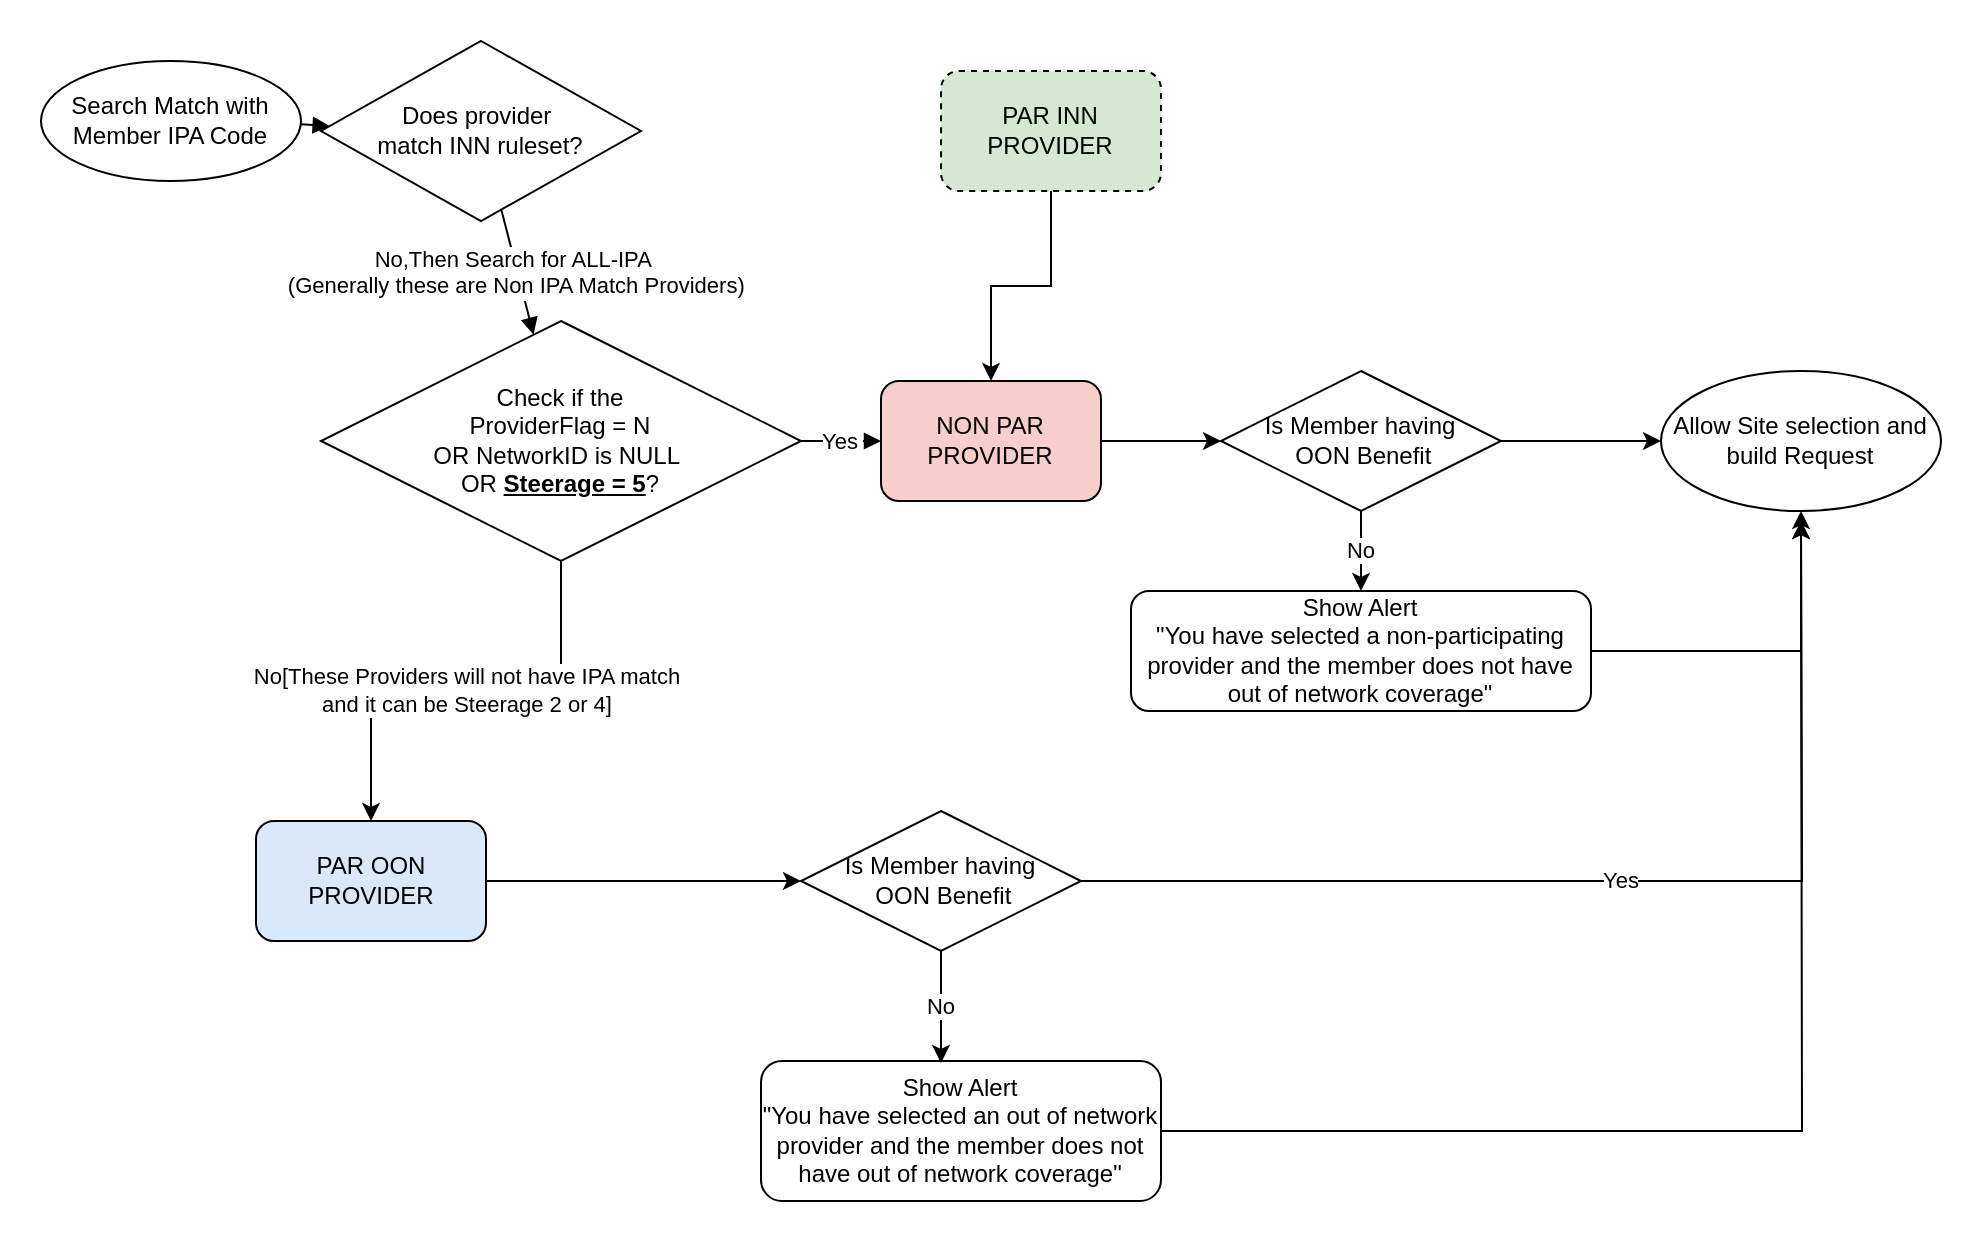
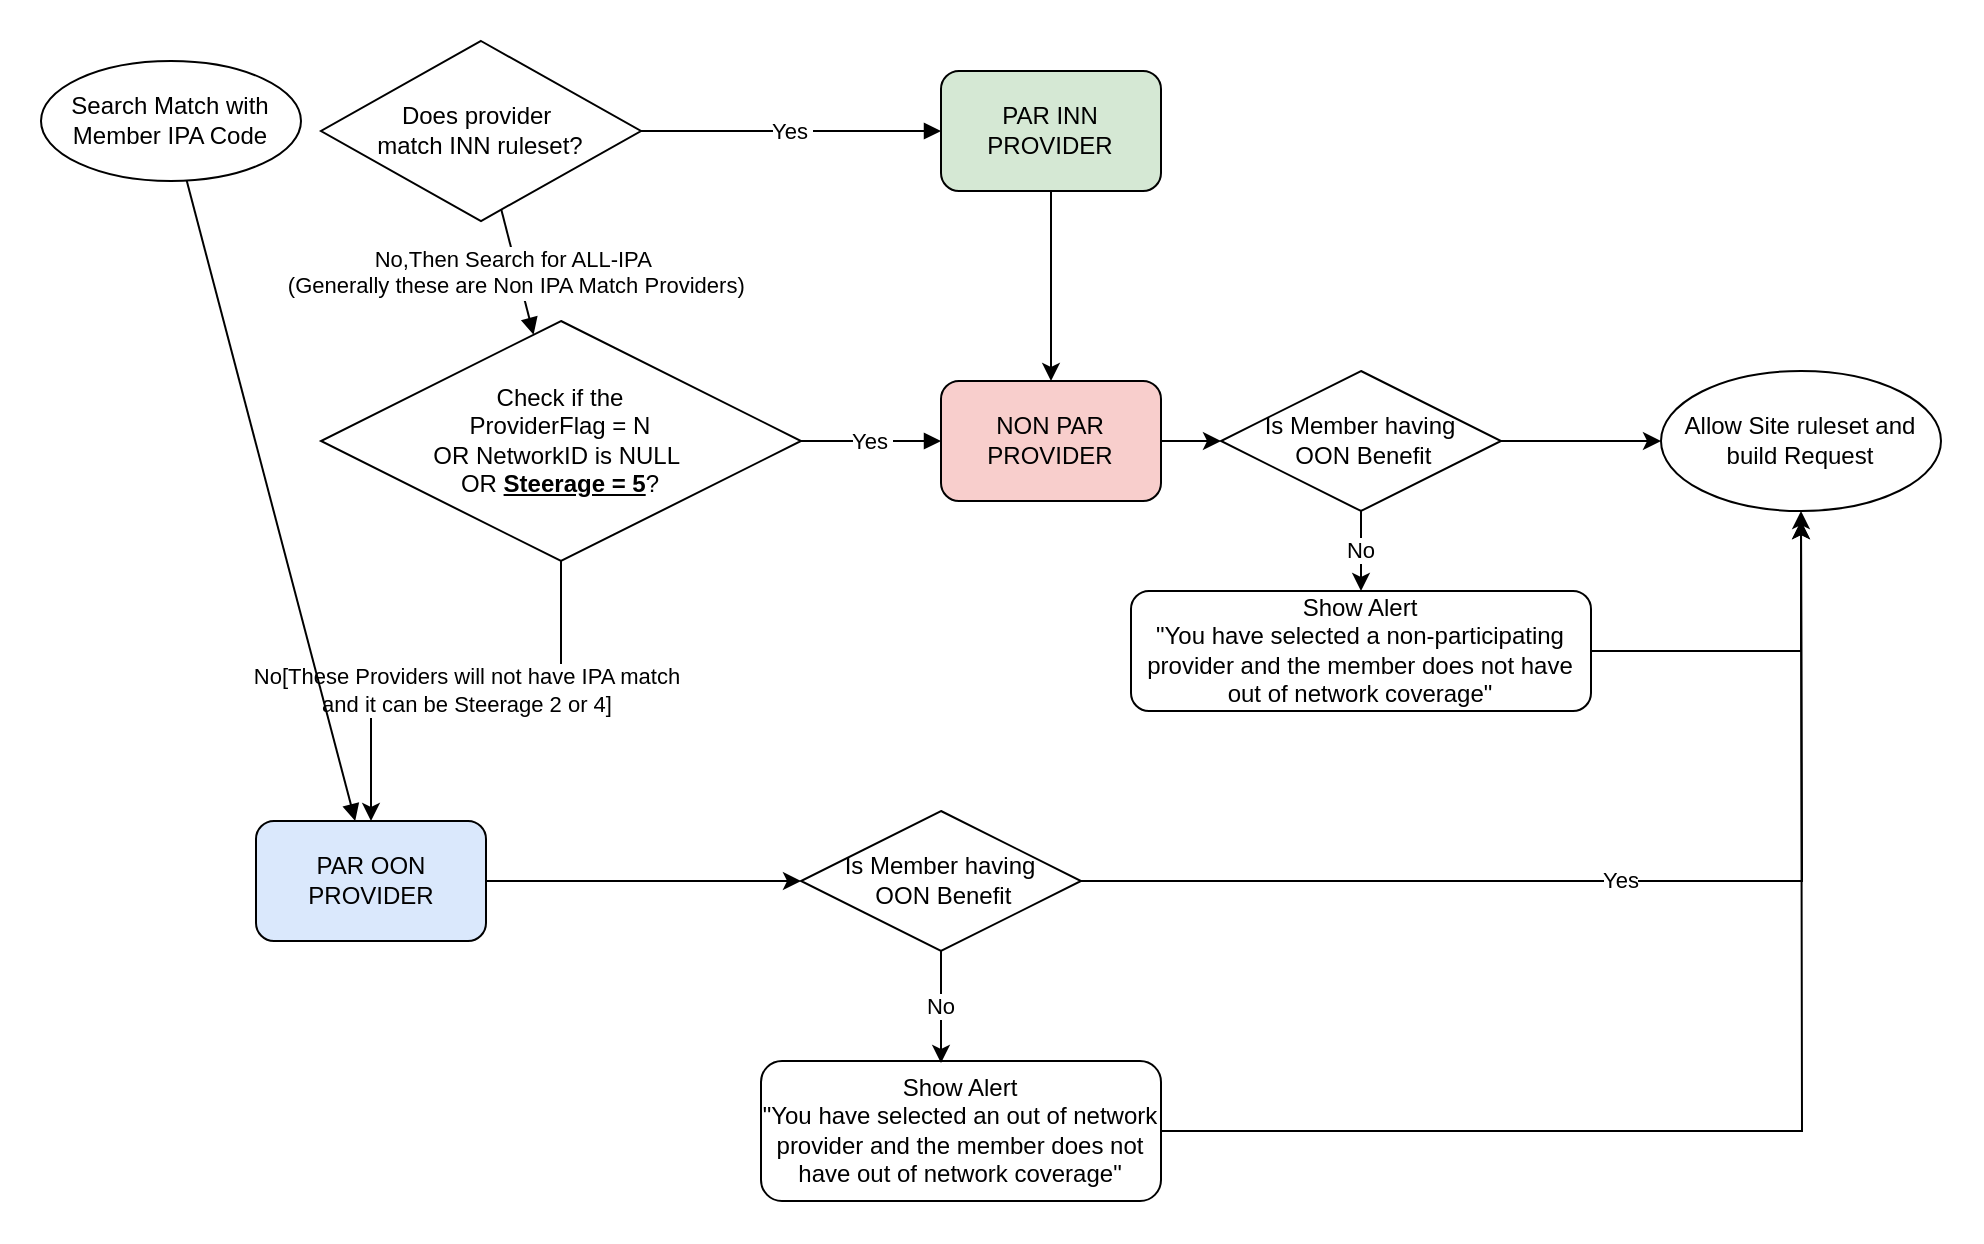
(307, 125) -> (269, 493)
none -> (782, 131)
(1051, 131) -> (1051, 131)
(991, 441) -> (1051, 441)
(1801, 441) -> (1801, 441)
